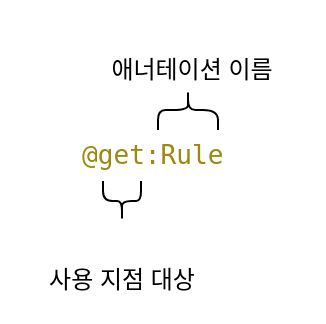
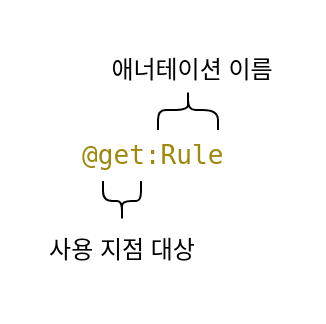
(122, 280) -> (122, 250)
